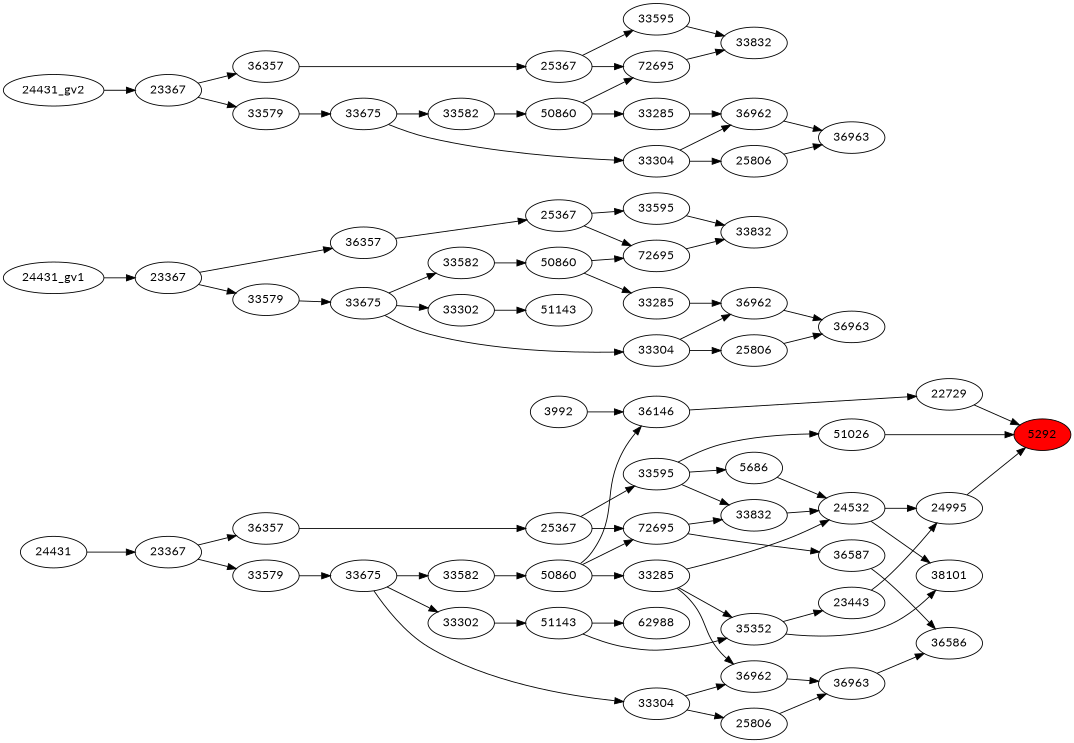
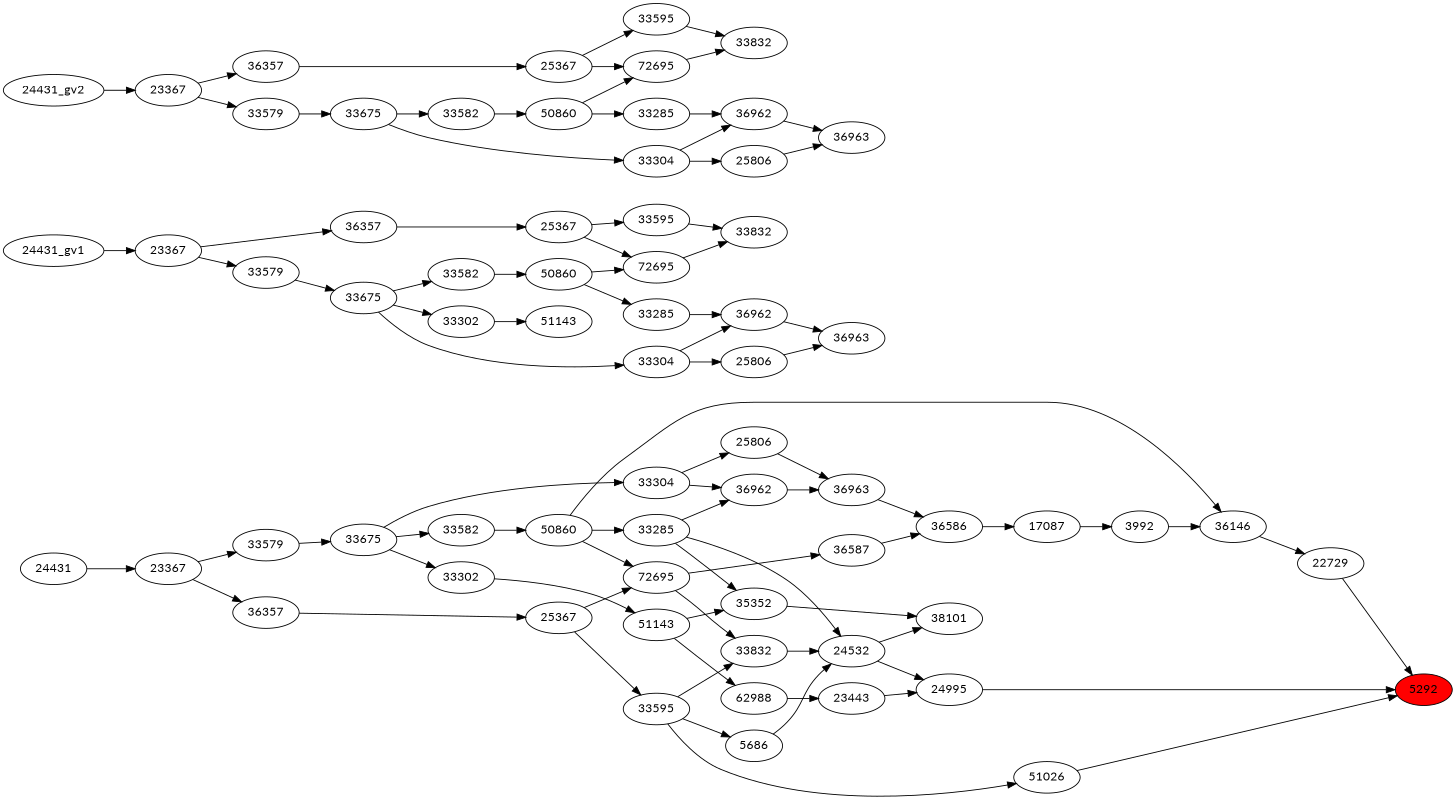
none -> (1047, 527)
(799, 617) -> (797, 698)
